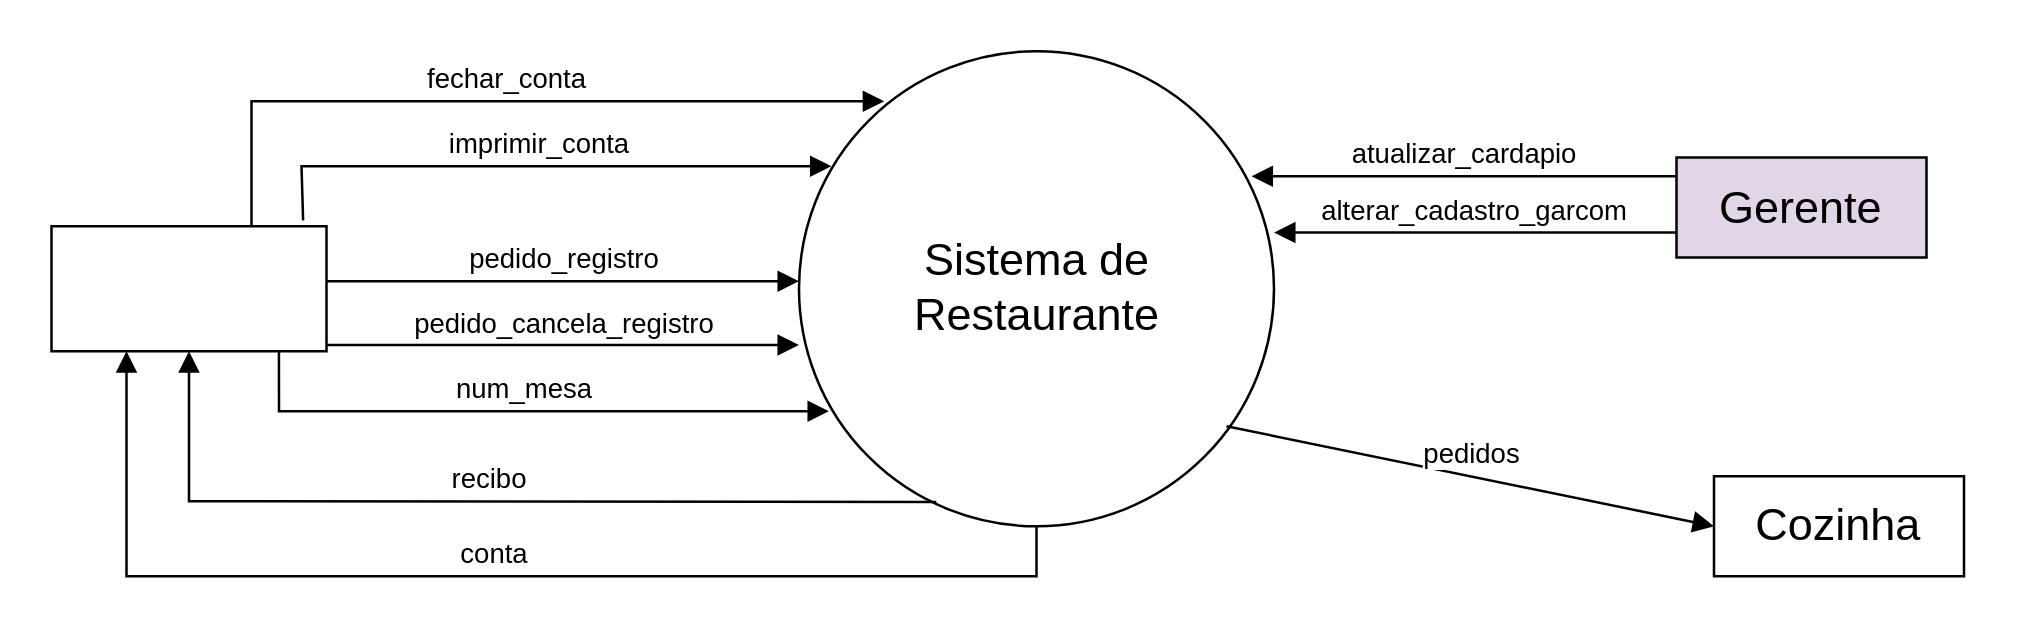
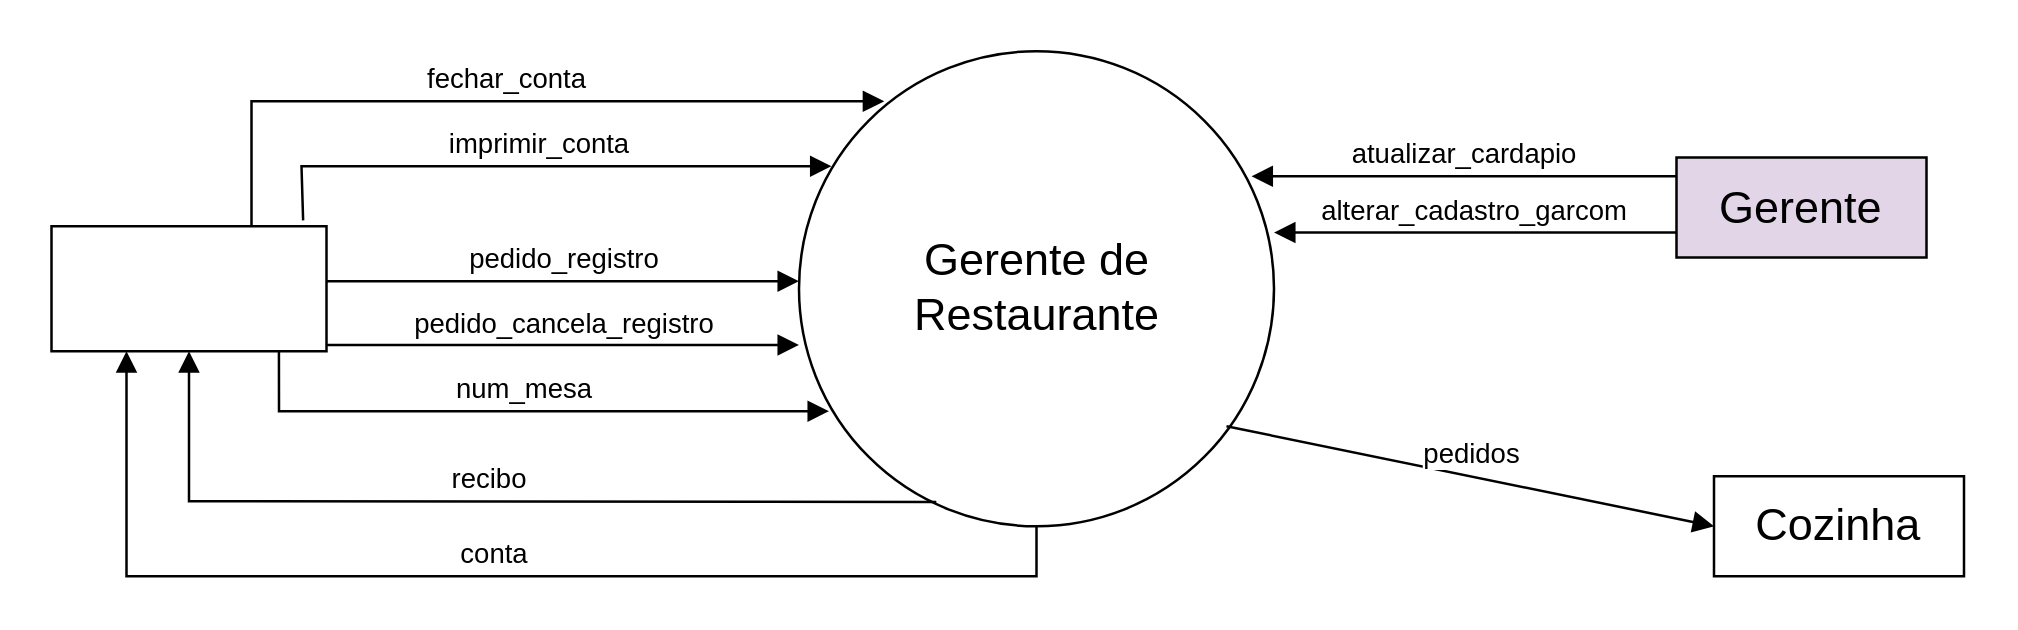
(1038, 289) -> (1038, 289)
